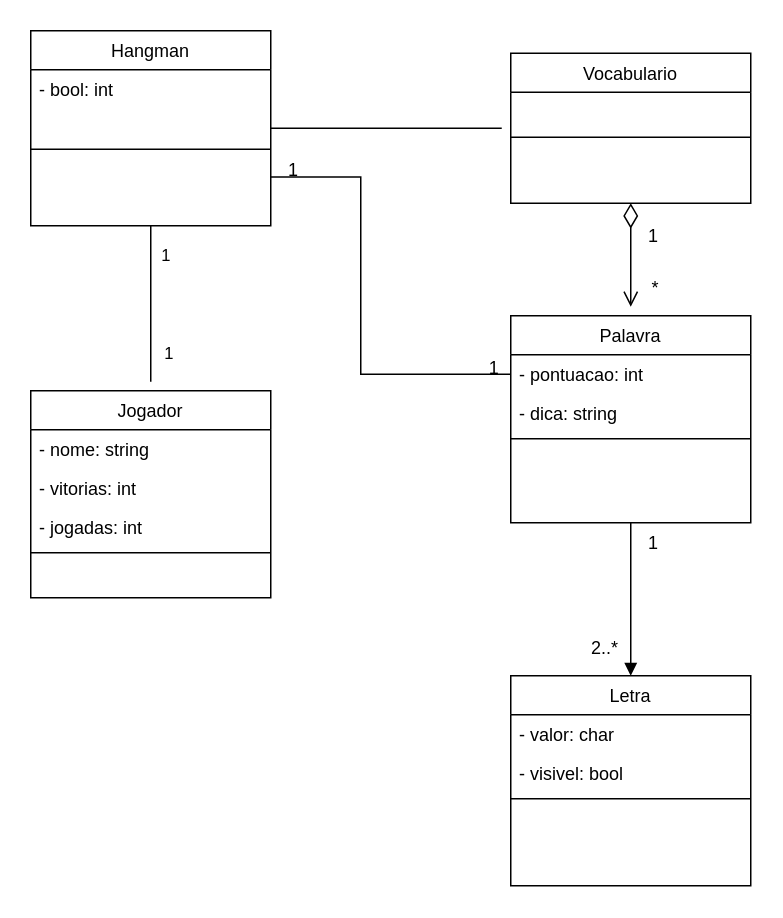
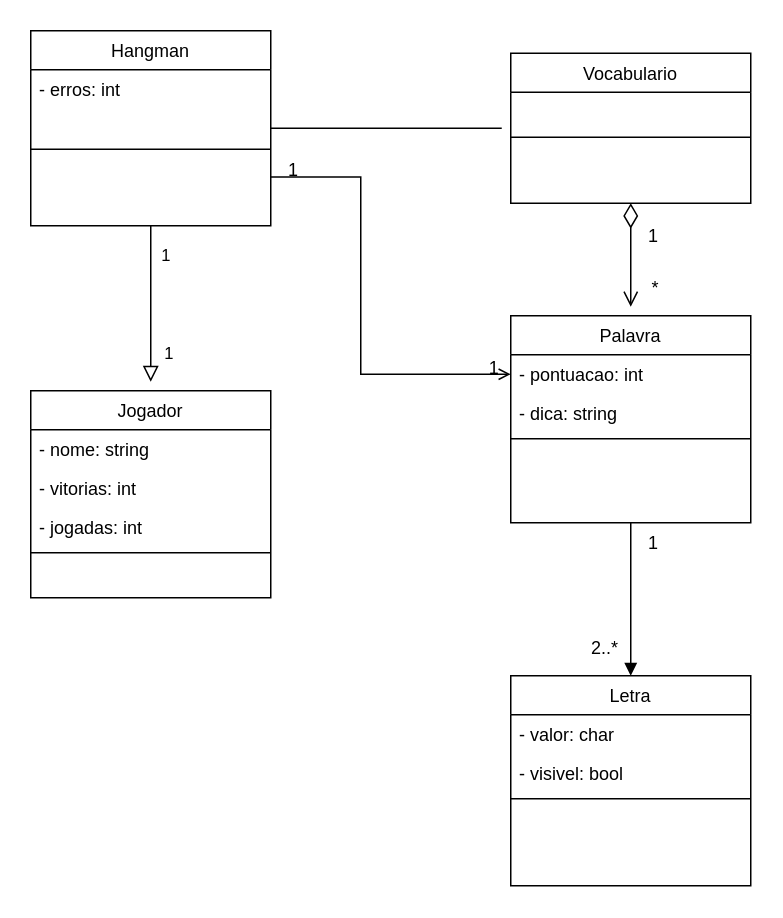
(83, 90) -> (90, 90)
(151, 372) -> (151, 365)
(504, 374) -> (504, 374)
